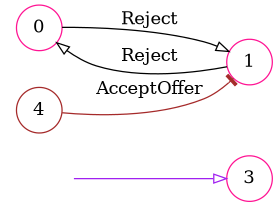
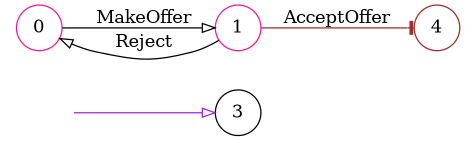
(150, 20) -> (144, 18)
(149, 112) -> (334, 28)
(250, 179) -> (238, 113)
